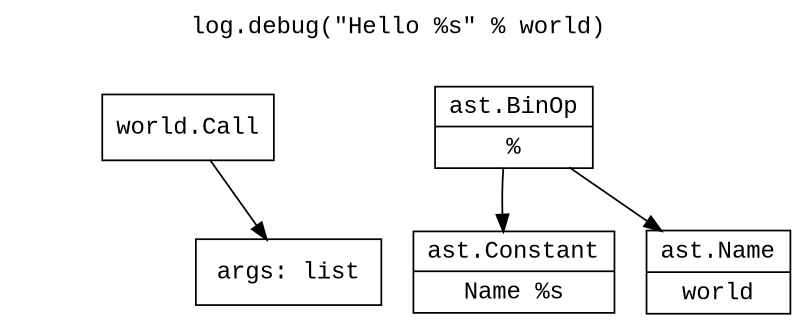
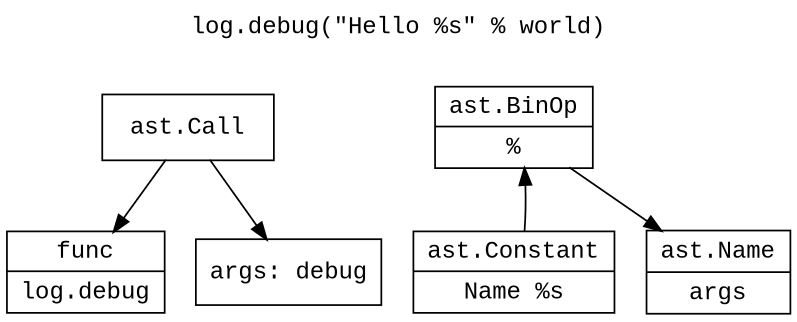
(188, 127) -> (188, 127)
(502, 191) -> (526, 209)
none -> (86, 272)
(289, 272) -> (289, 272)
(718, 292) -> (718, 292)
